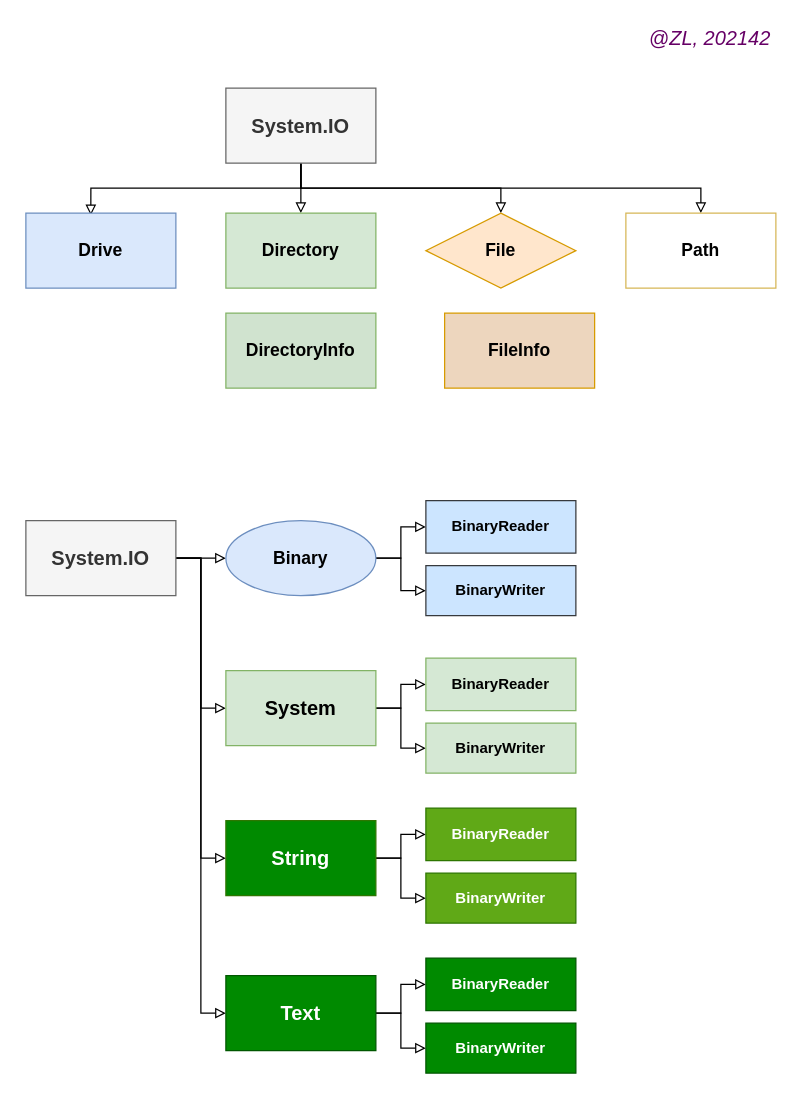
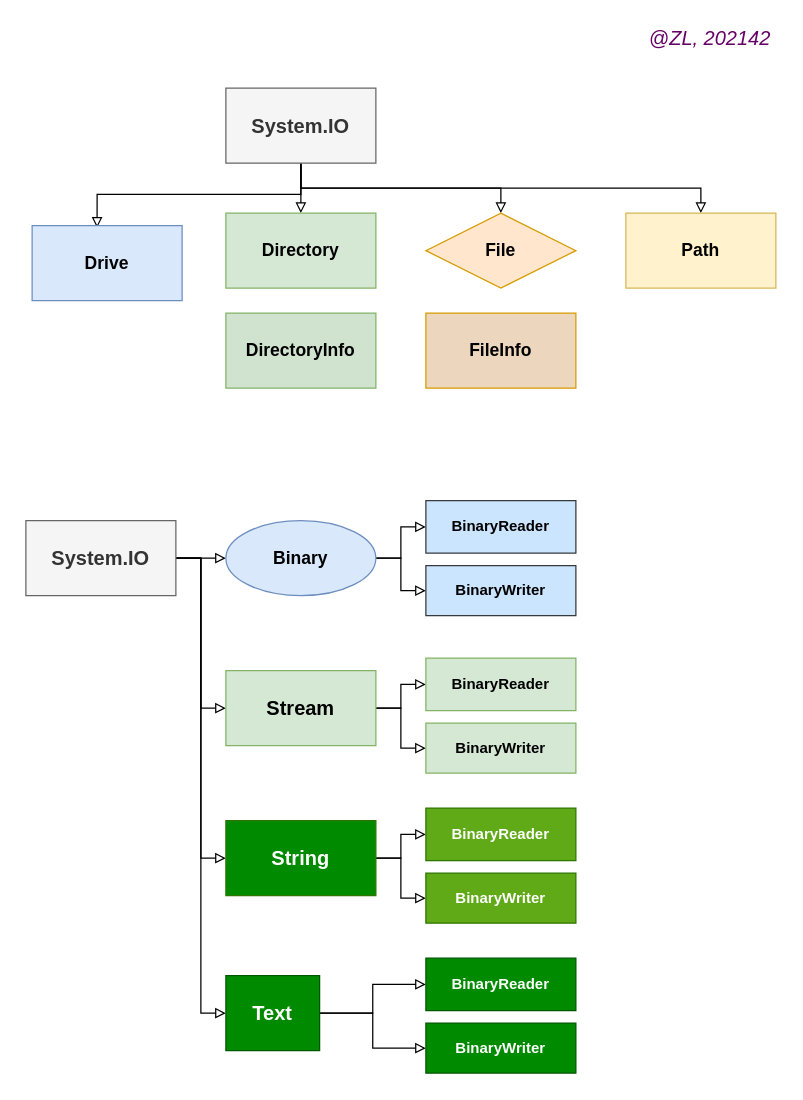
(101, 251) -> (107, 263)
(701, 251) -> (701, 251)
(519, 351) -> (501, 351)
(301, 708) -> (301, 708)
(301, 1013) -> (273, 1013)
